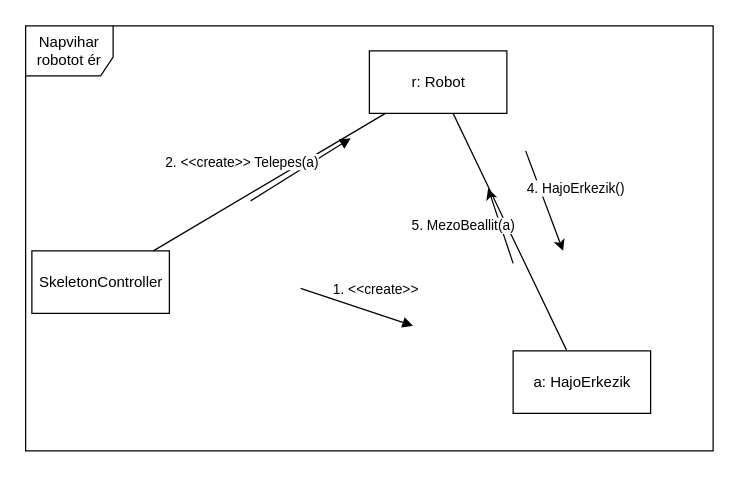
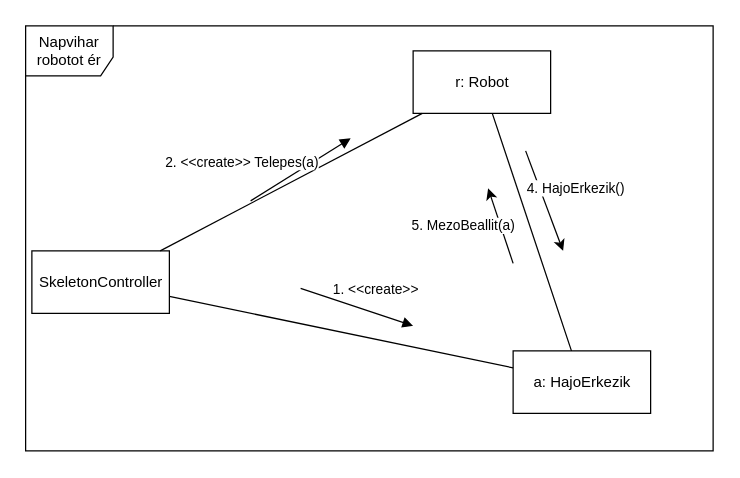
(438, 82) -> (482, 82)
none -> (341, 332)
